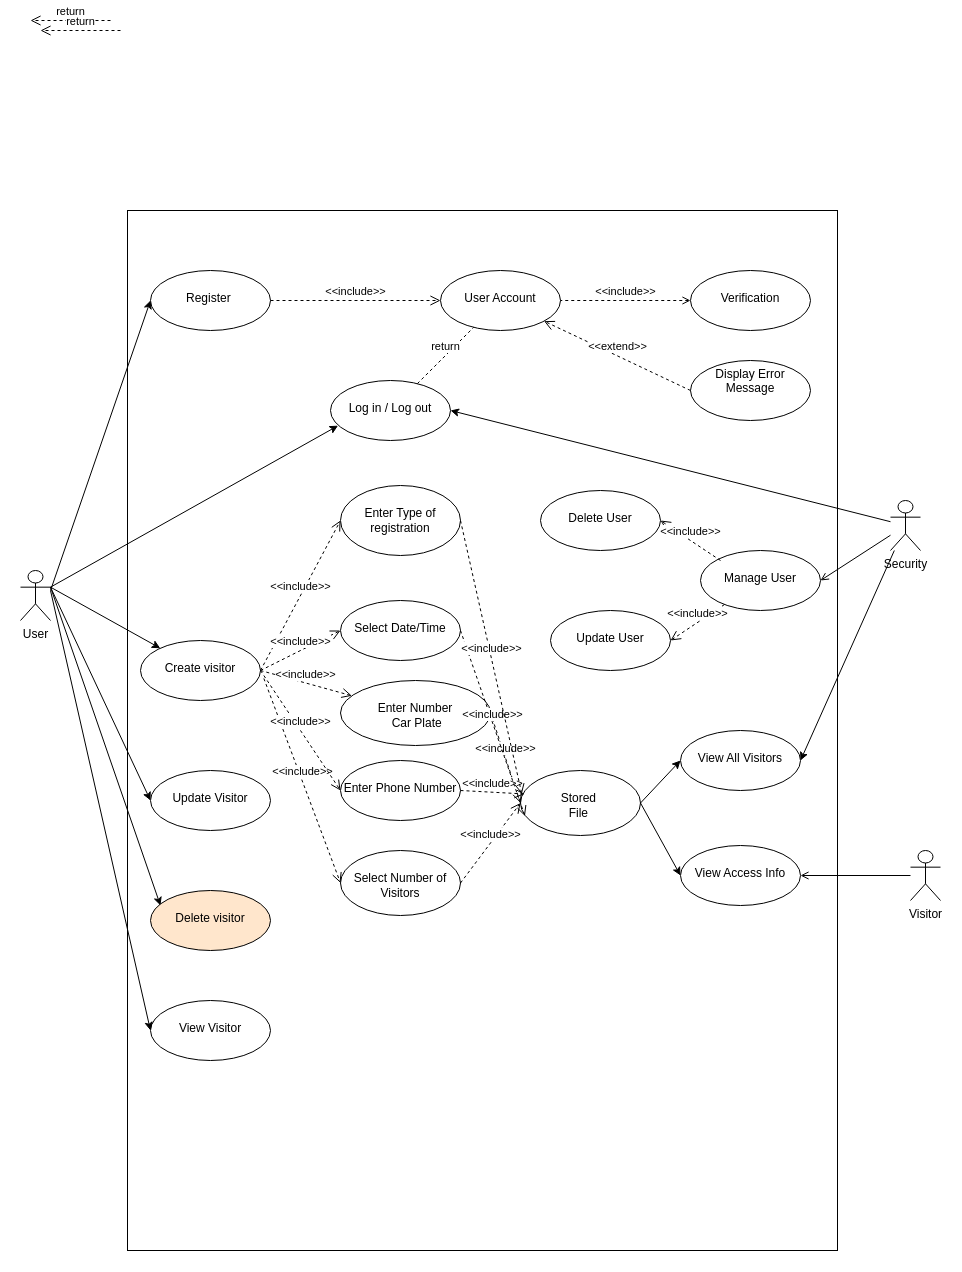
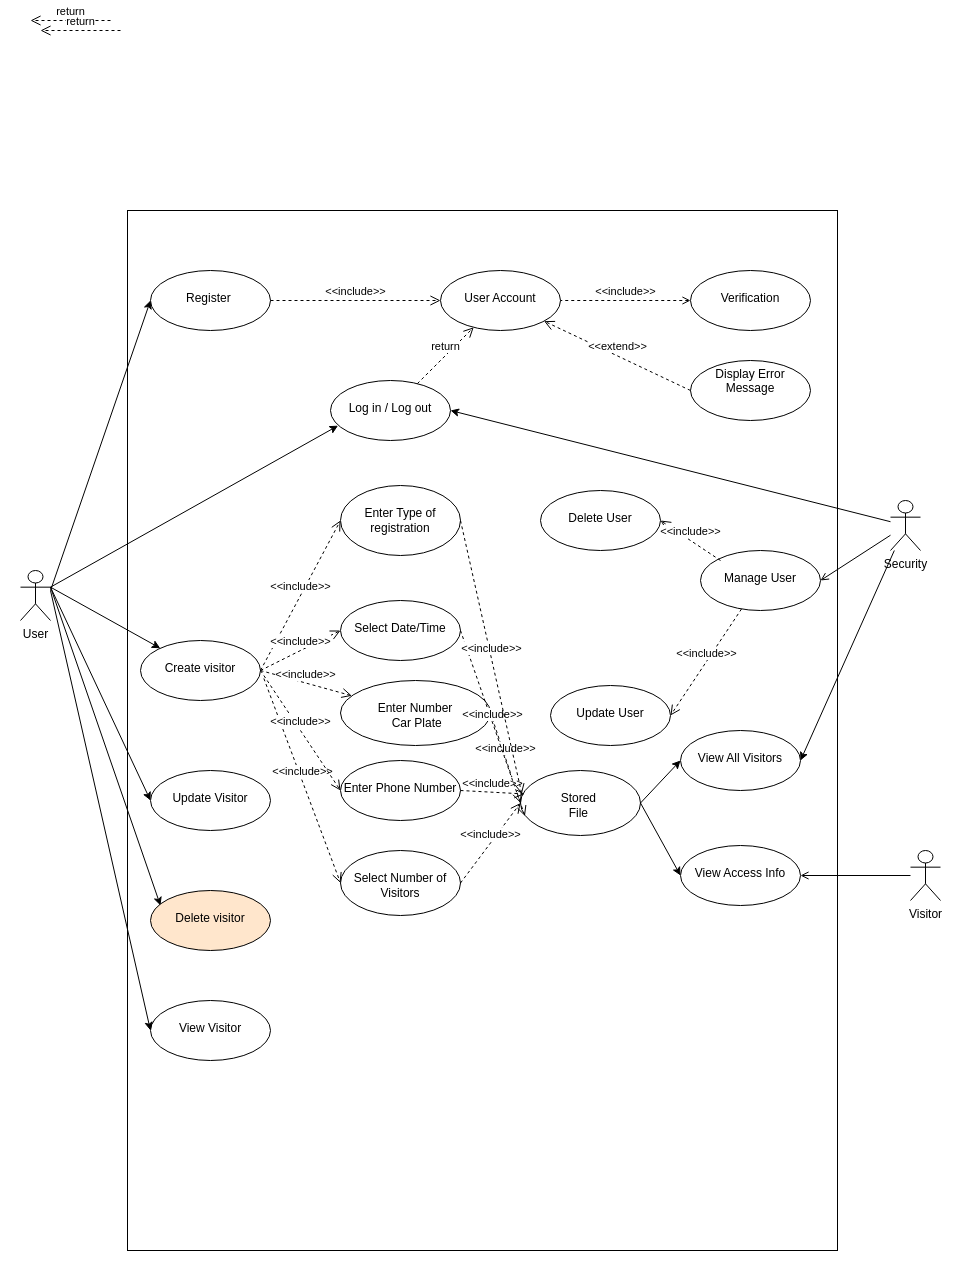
(471, 330) -> (470, 331)
(611, 641) -> (611, 716)
